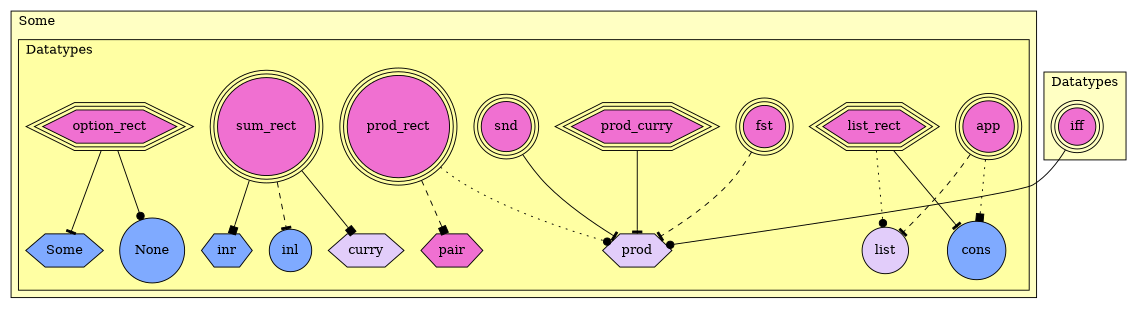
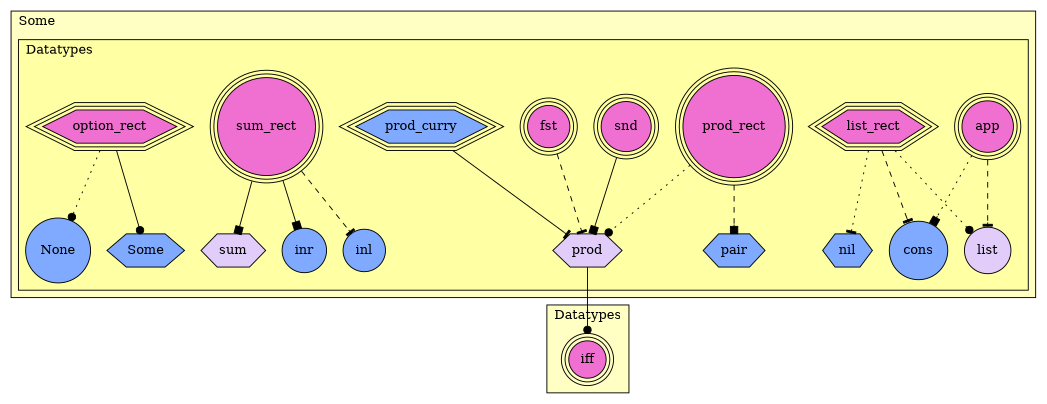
(637, 127) -> (421, 127)
(129, 181) -> (87, 182)
(924, 187) -> (894, 184)
(87, 190) -> (128, 189)
(563, 200) -> (606, 191)
(888, 212) -> (587, 283)
(227, 250) -> (304, 250)
(366, 250) -> (233, 250)
(452, 250) -> (734, 250)
none -> (848, 250)
